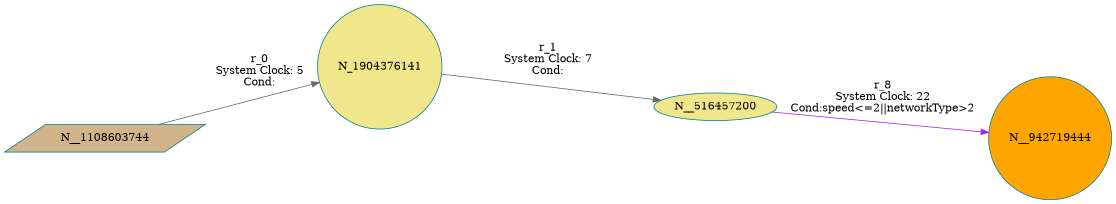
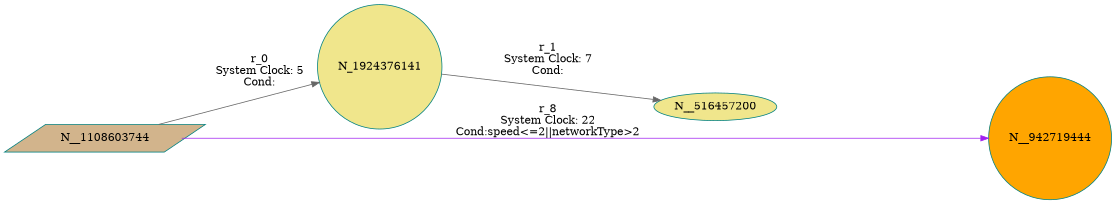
(380, 67) -> (380, 67)
(877, 122) -> (581, 138)
